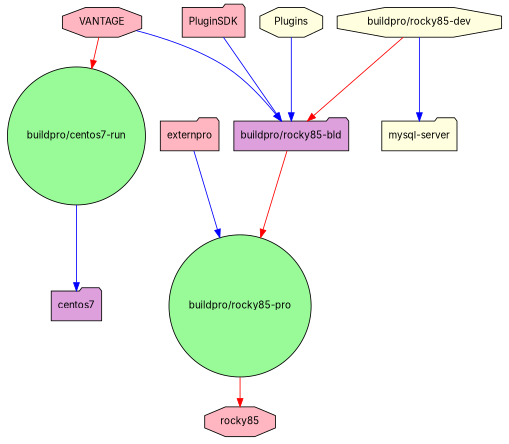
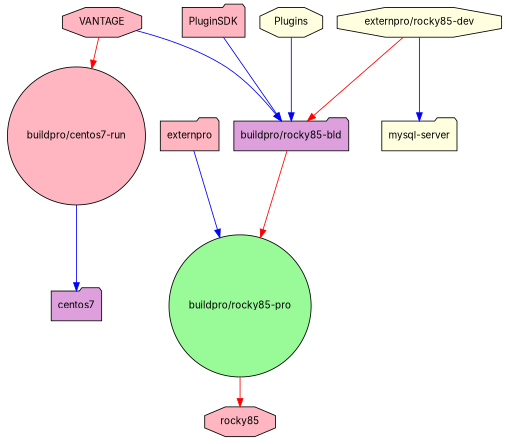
(419, 22) -> (419, 22)
(76, 136) -> (76, 136)
